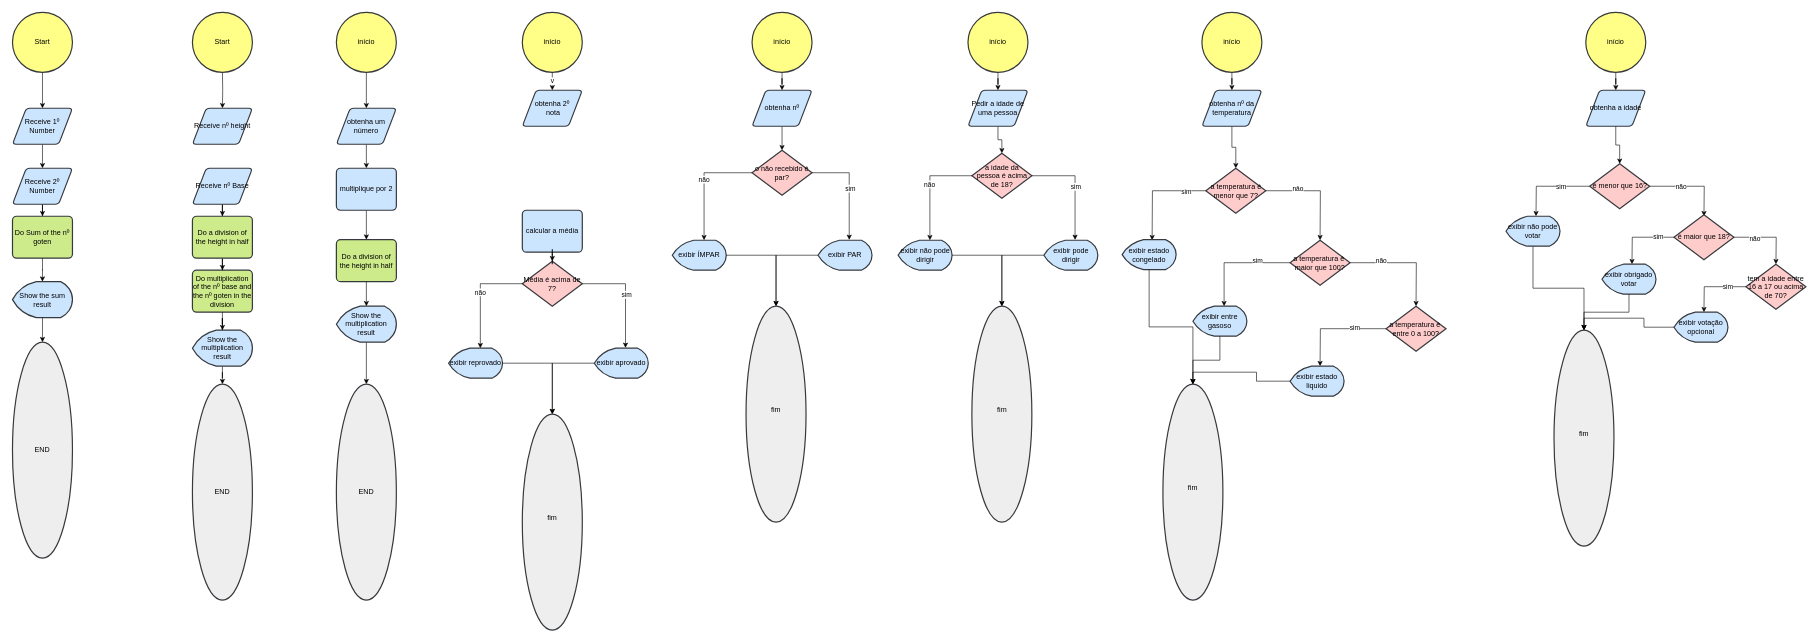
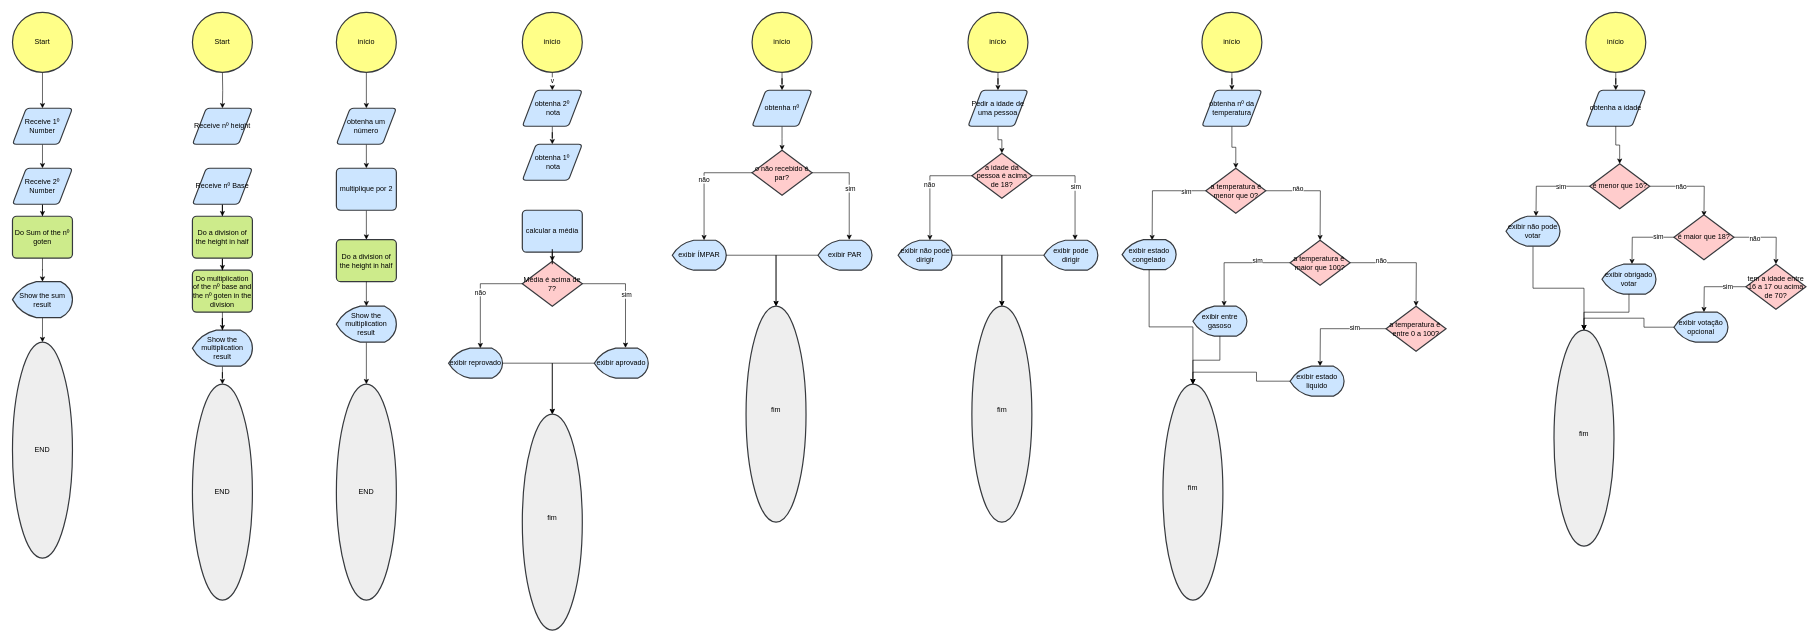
none -> (552, 135)
none -> (552, 162)
(1236, 191) -> (1236, 191)
